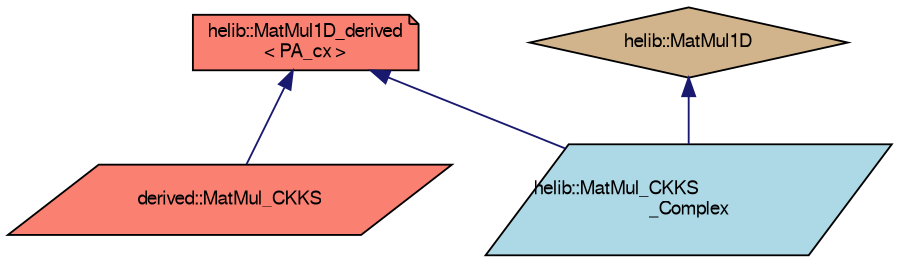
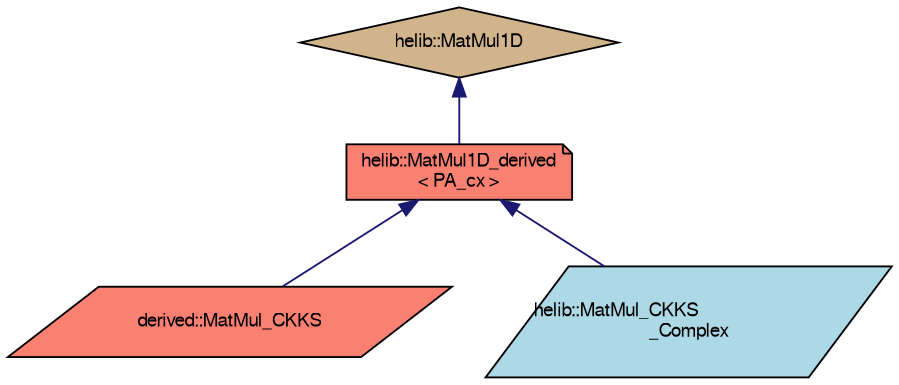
(689, 120) -> (459, 121)
